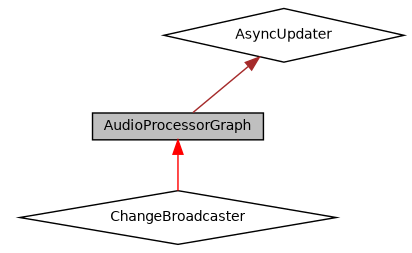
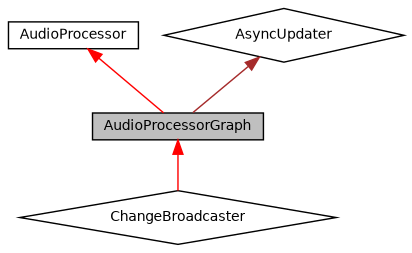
none -> (73, 35)
